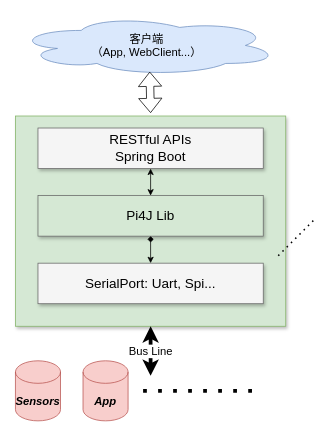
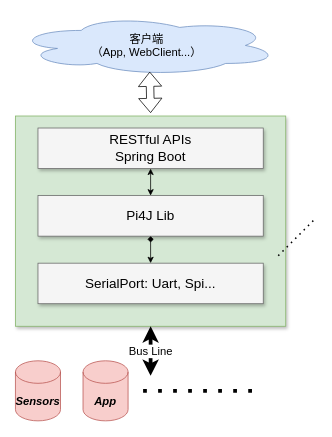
(150, 216) -> (150, 216)
